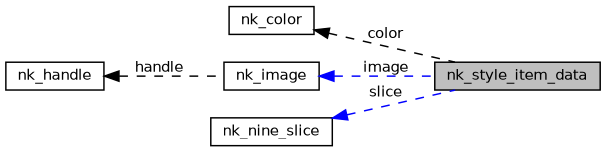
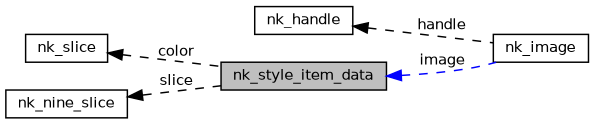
(272, 20) -> (67, 48)
(384, 76) -> (449, 71)
(401, 102) -> (182, 90)
